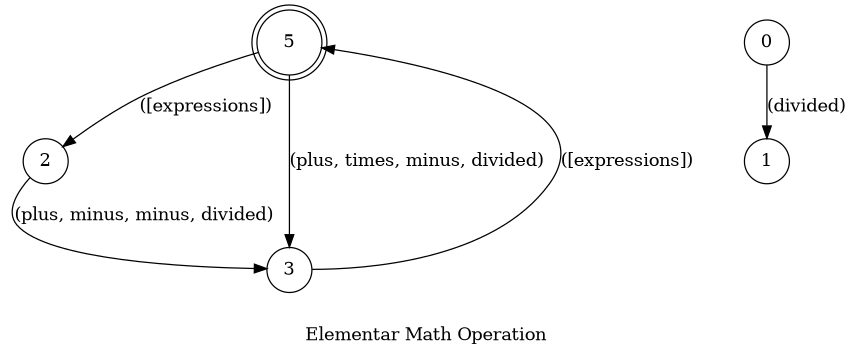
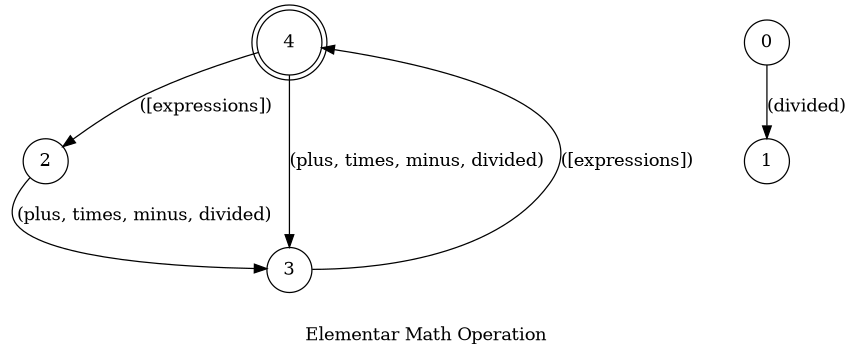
(289, 42) -> (289, 42)
(144, 216) -> (144, 216)
